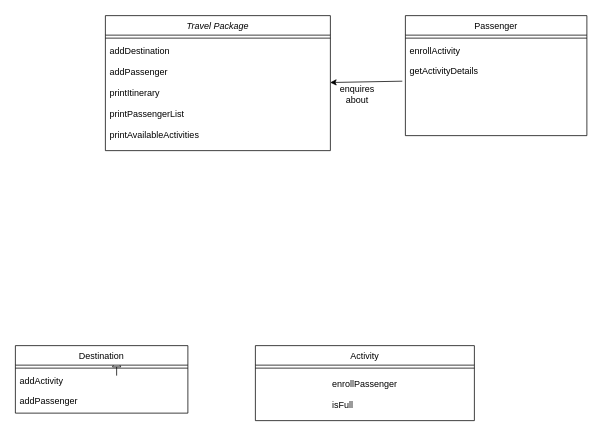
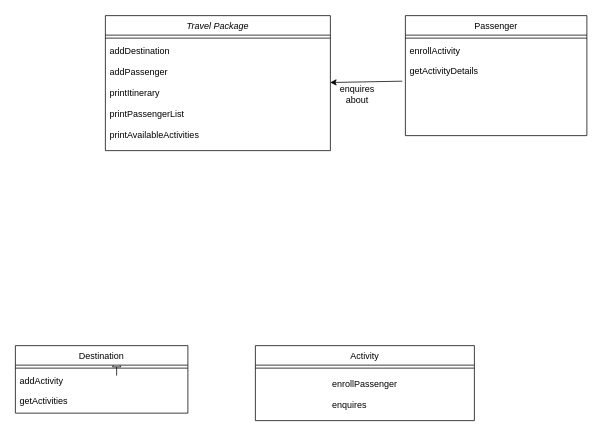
(365, 394) -> (365, 394)
(50, 401) -> (49, 401)
